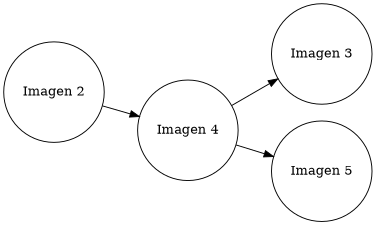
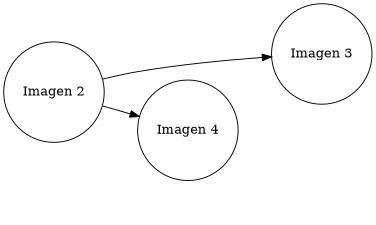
(251, 95) -> (182, 65)
(322, 171) -> none
